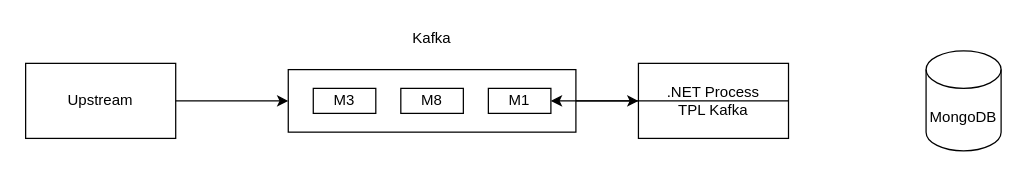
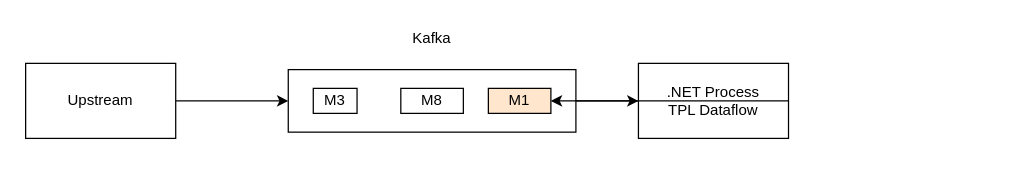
(344, 101) -> (335, 101)
(519, 101) -> (519, 101)
(713, 101) -> (713, 101)
(963, 101) -> none
